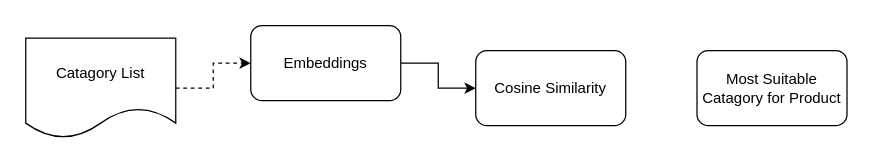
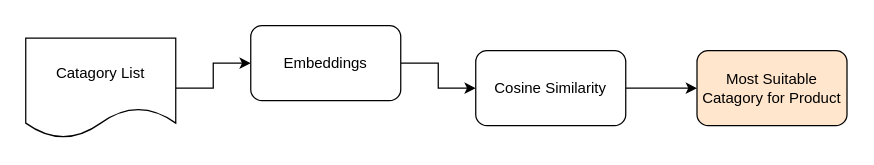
(213, 79) -> (213, 79)
none -> (657, 88)
(772, 88) -> (772, 88)
